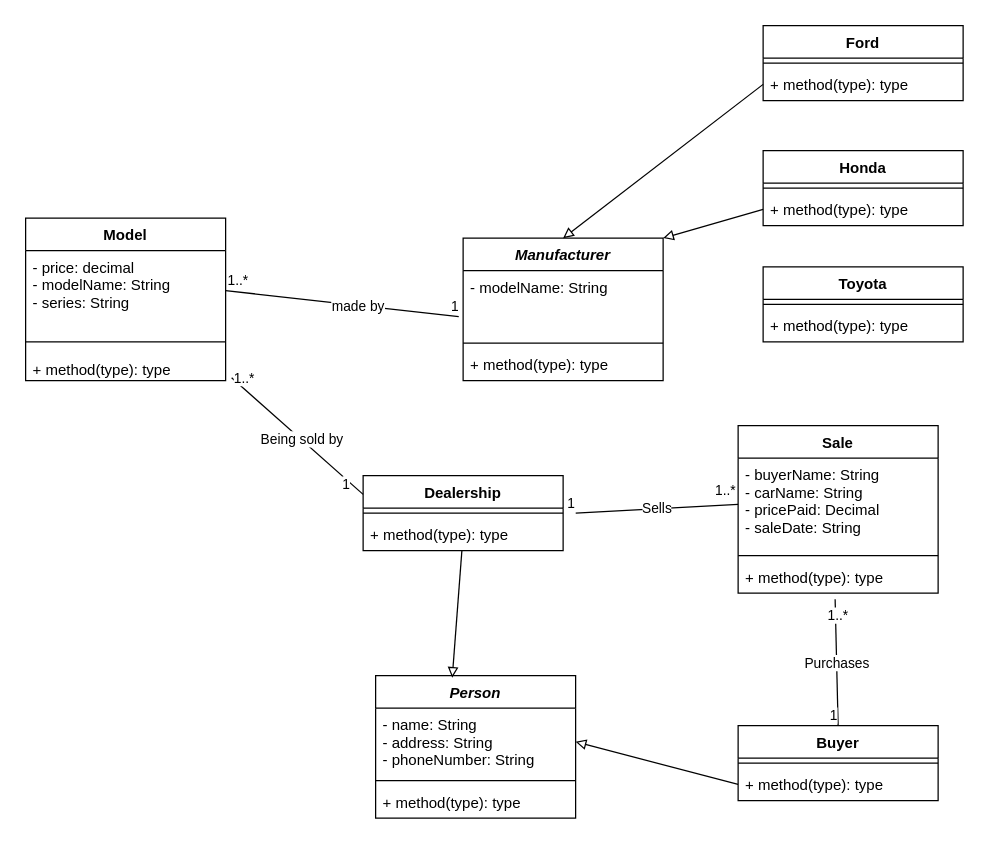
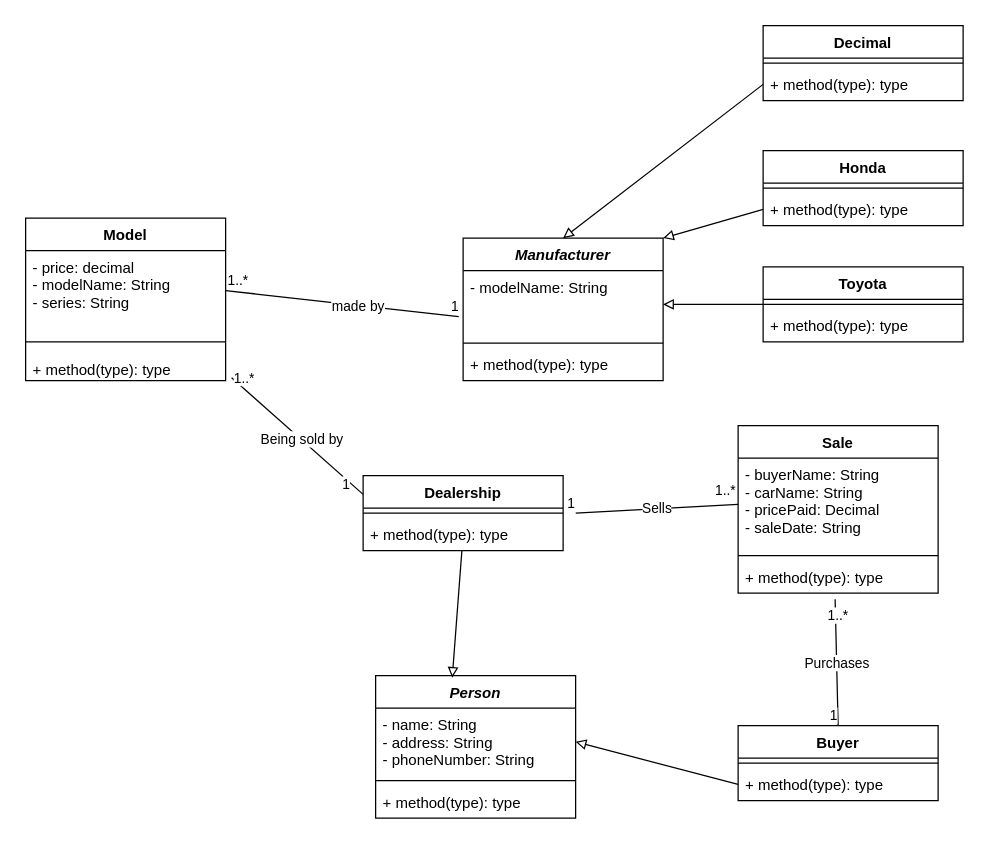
(863, 43) -> (863, 43)
none -> (718, 304)
